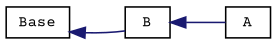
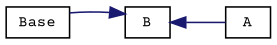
(105, 33) -> (90, 12)
